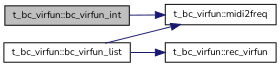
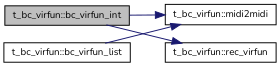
(221, 15) -> (221, 15)
(143, 52) -> (129, 30)
